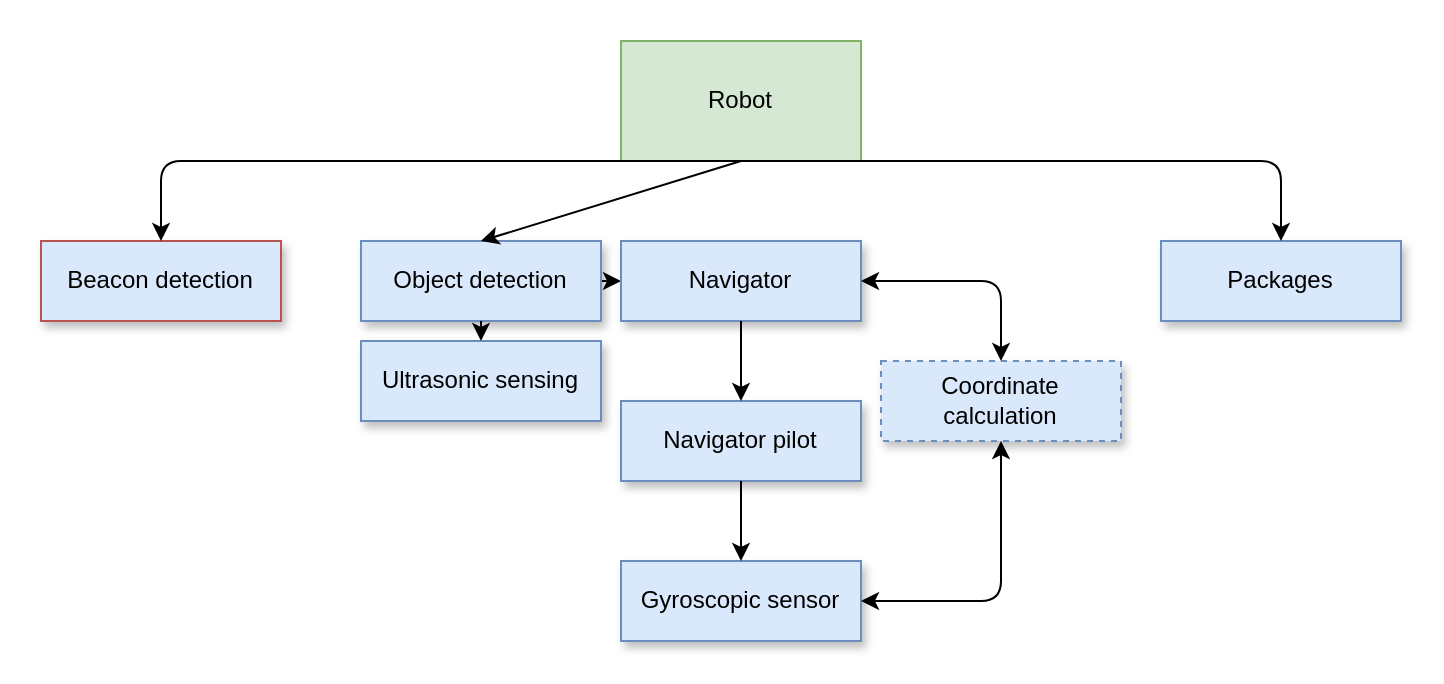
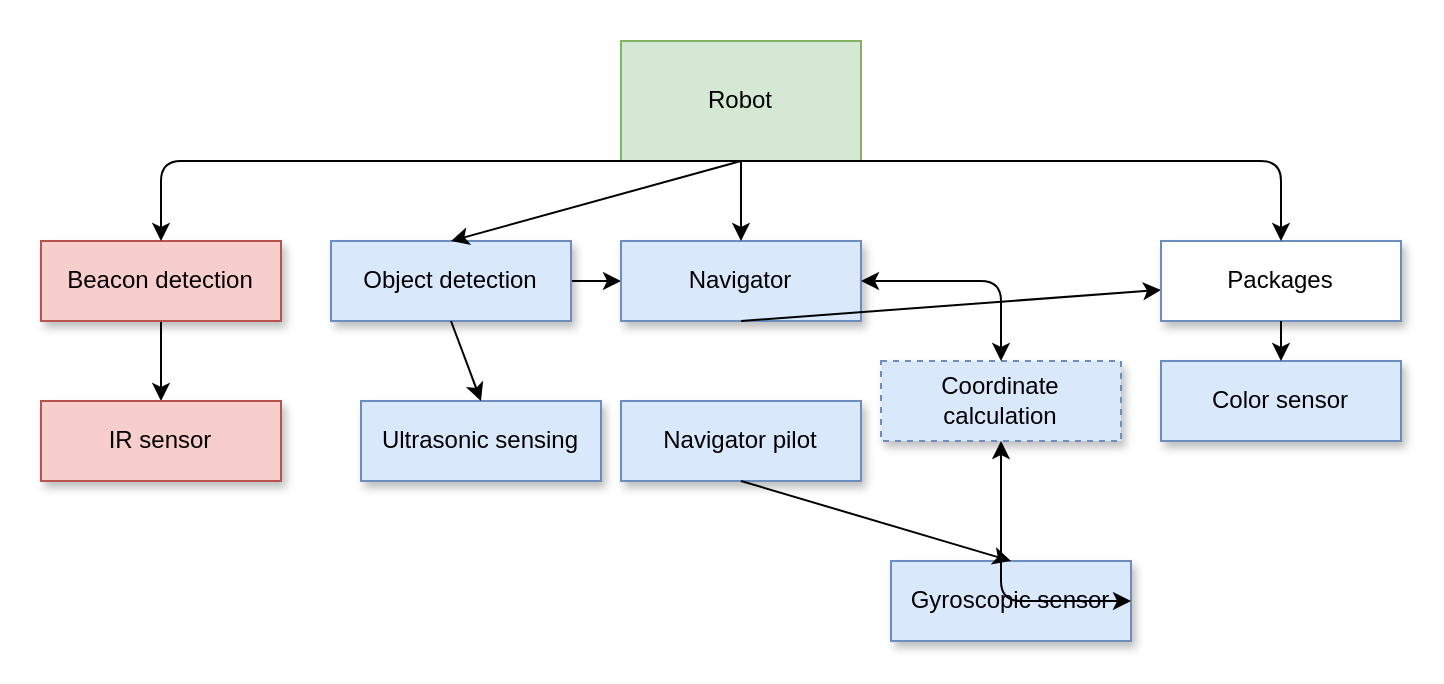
none -> (741, 196)
(161, 281) -> (161, 281)
(481, 281) -> (451, 281)
(1281, 281) -> (1281, 281)
none -> (1281, 334)
none -> (161, 354)
(741, 354) -> (945, 306)
(481, 381) -> (481, 441)
none -> (1281, 401)
none -> (161, 441)
(741, 601) -> (1011, 601)
